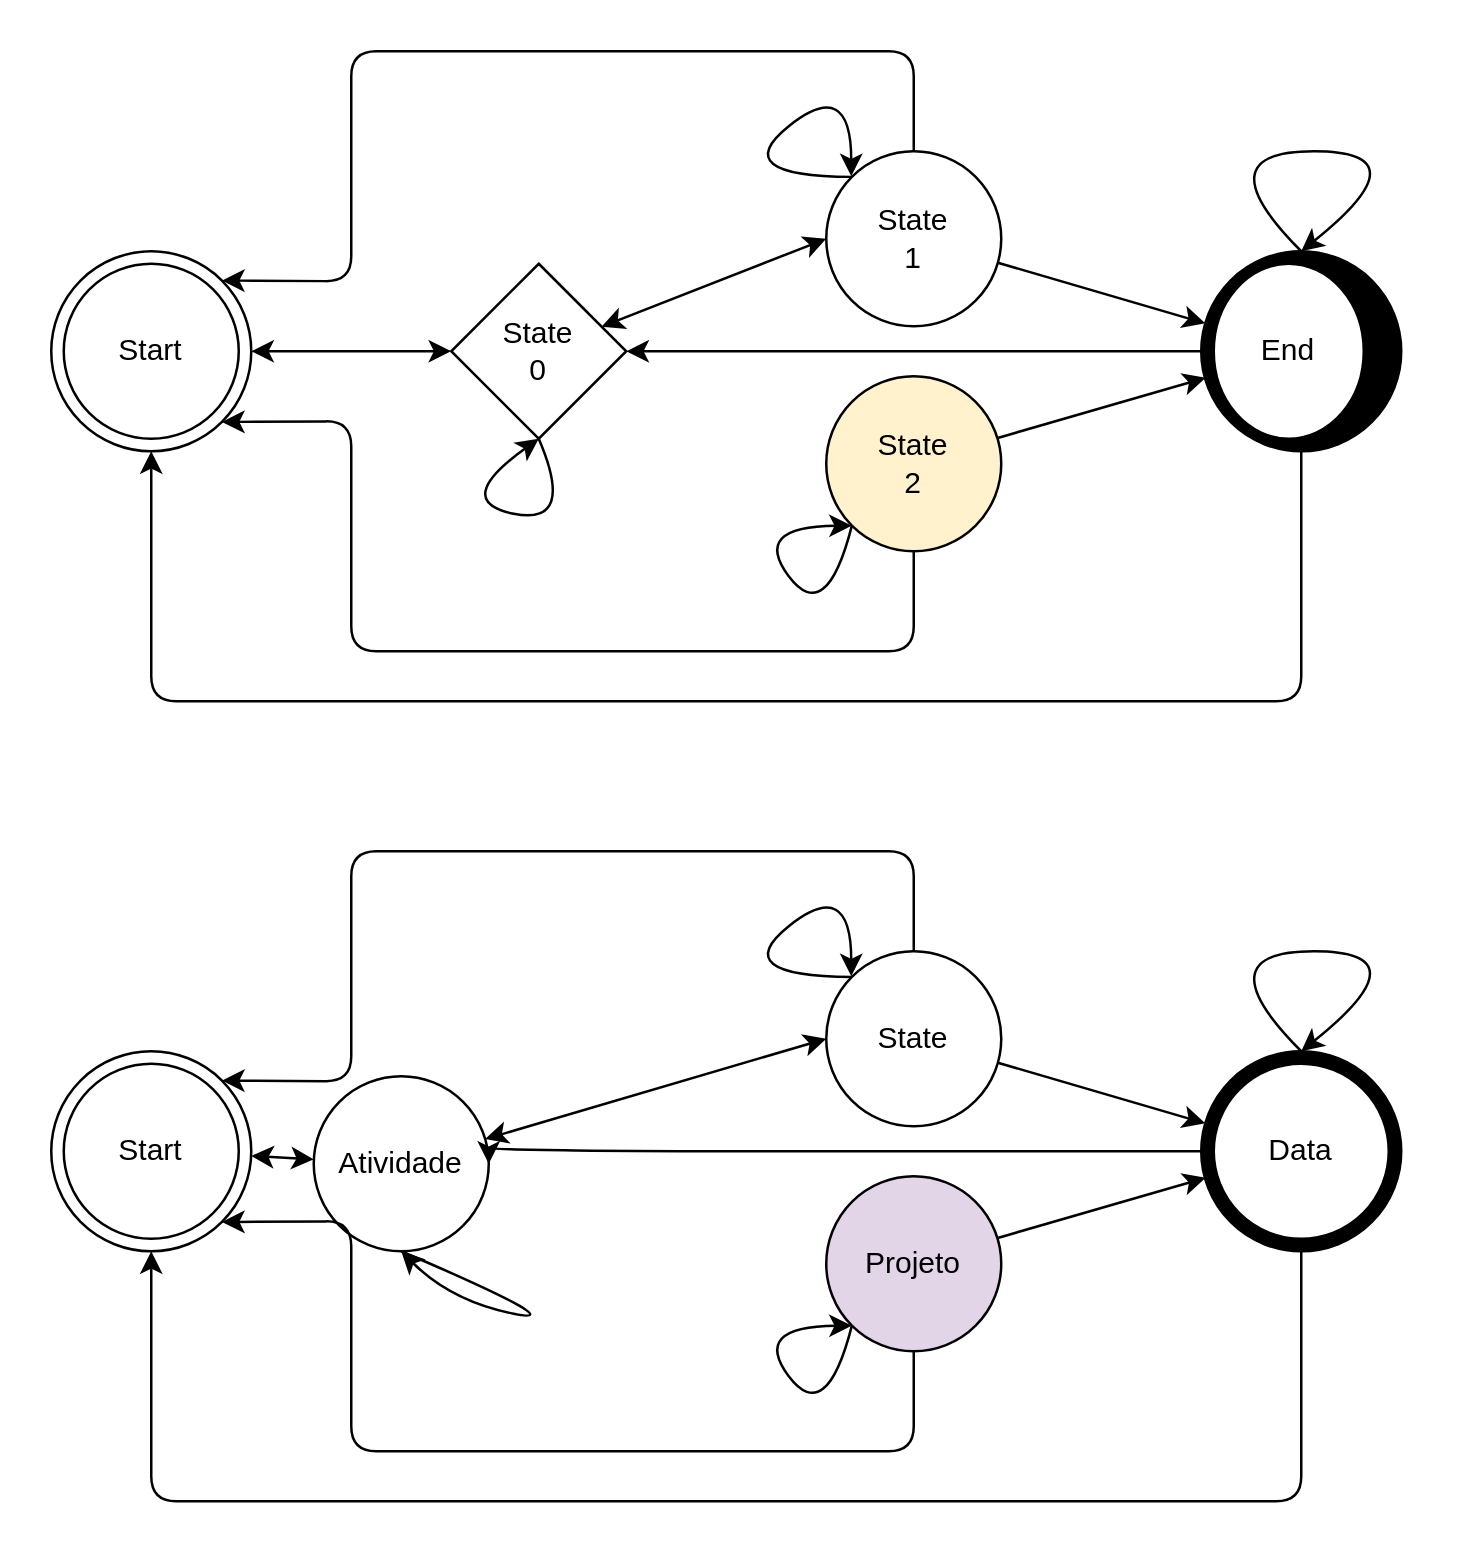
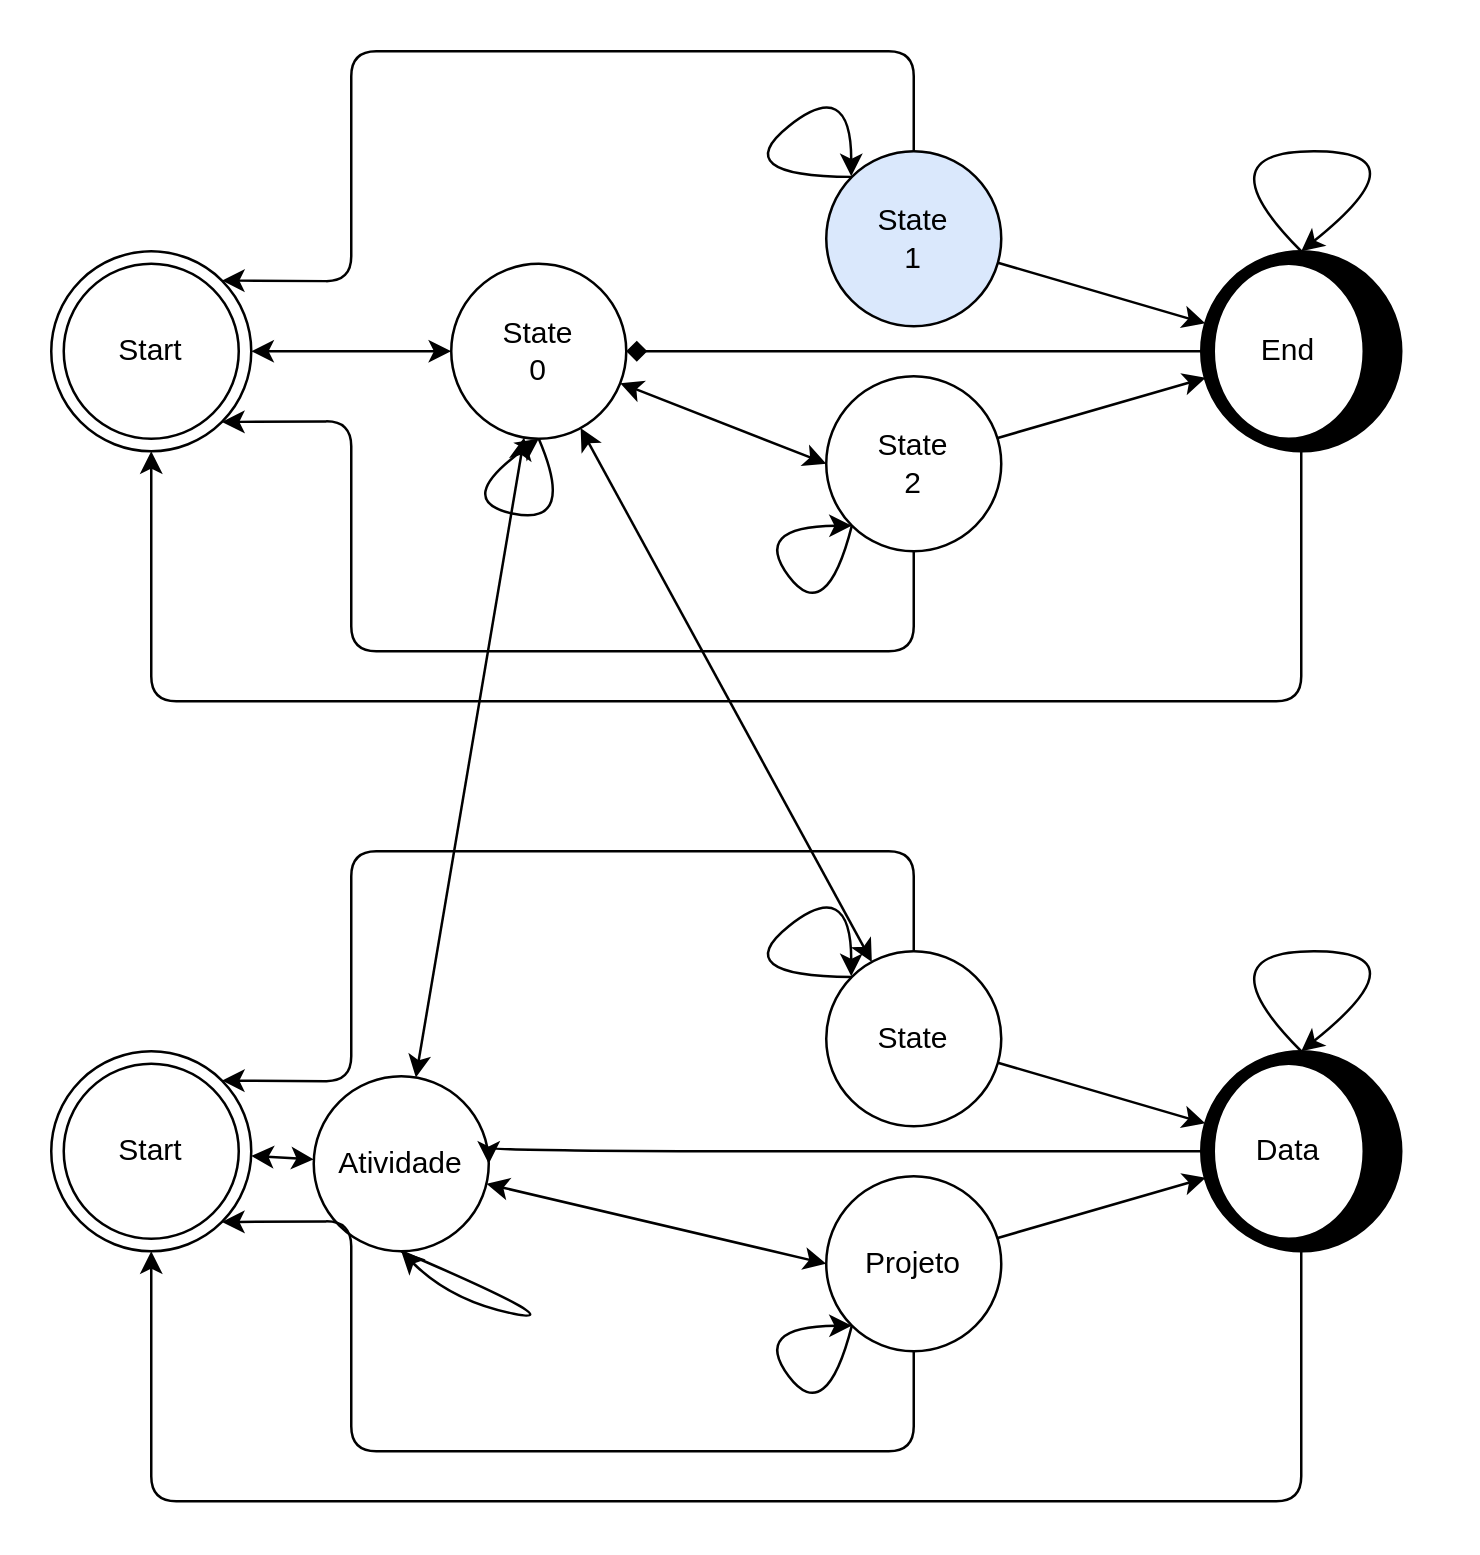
(914, 239) -> (914, 239)
(713, 283) -> (644, 544)
(539, 351) -> (539, 351)
(645, 351) -> (647, 351)
none -> (723, 423)
(914, 464) -> (914, 464)
(655, 1089) -> (436, 958)
(1301, 1151) -> (1289, 1151)
none -> (656, 1224)
(914, 1264) -> (914, 1264)
